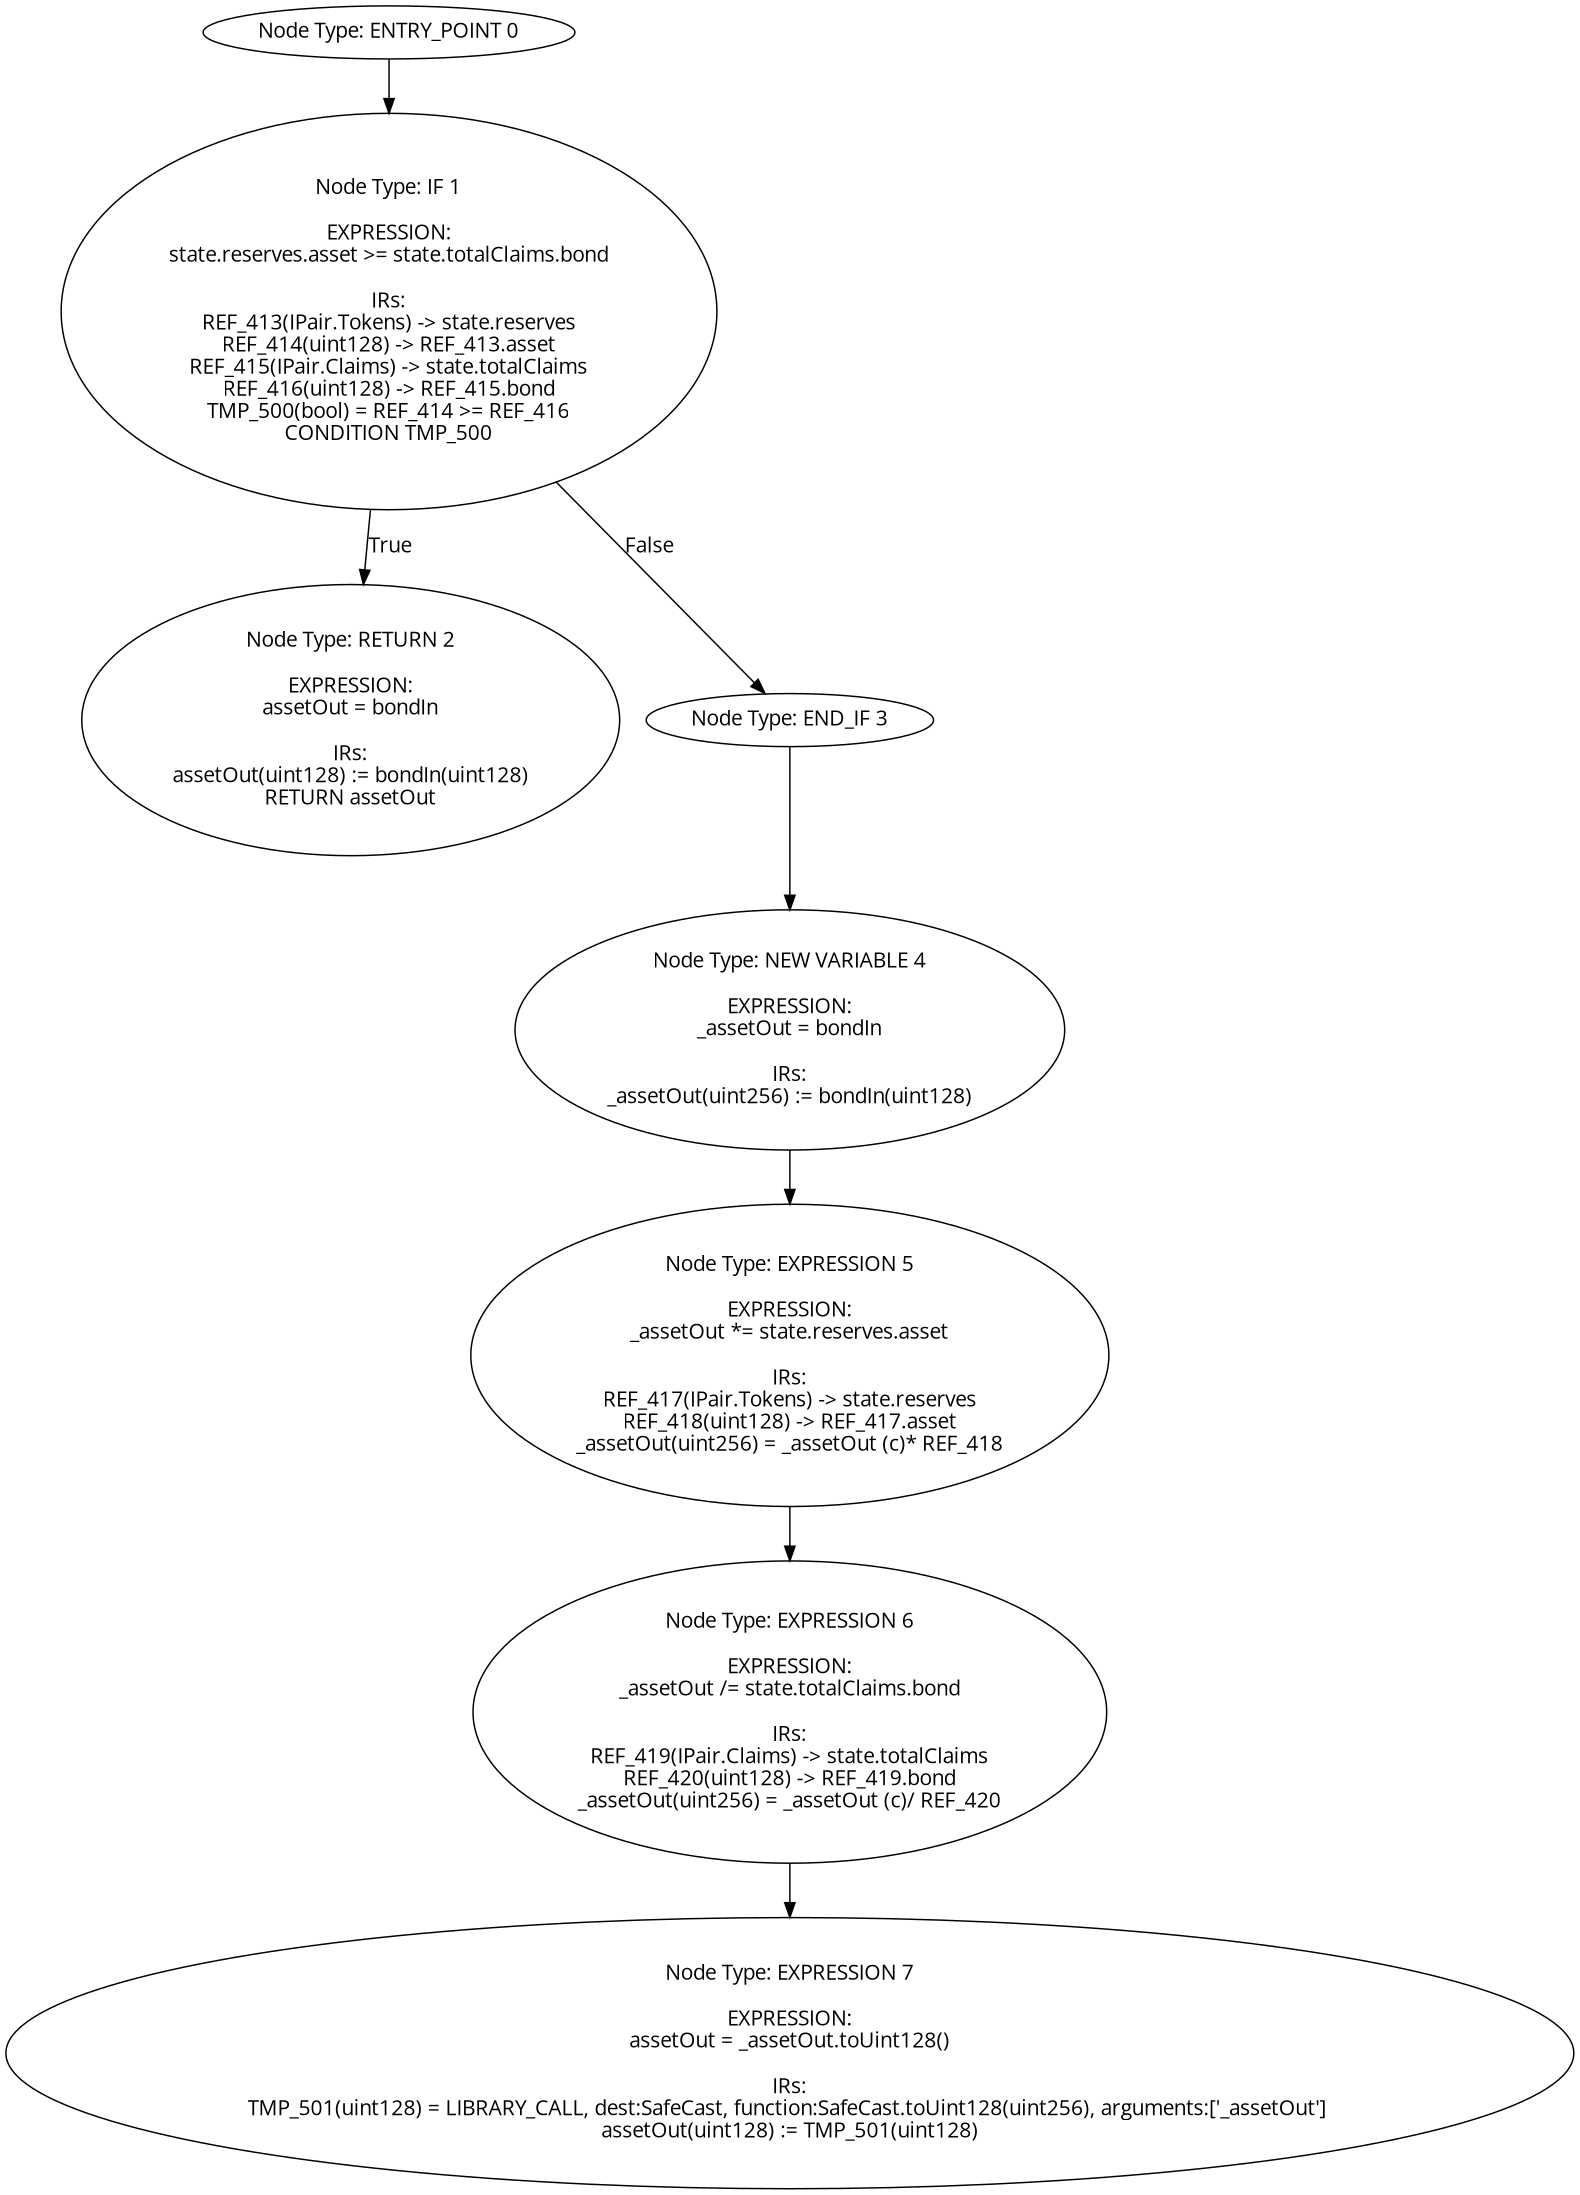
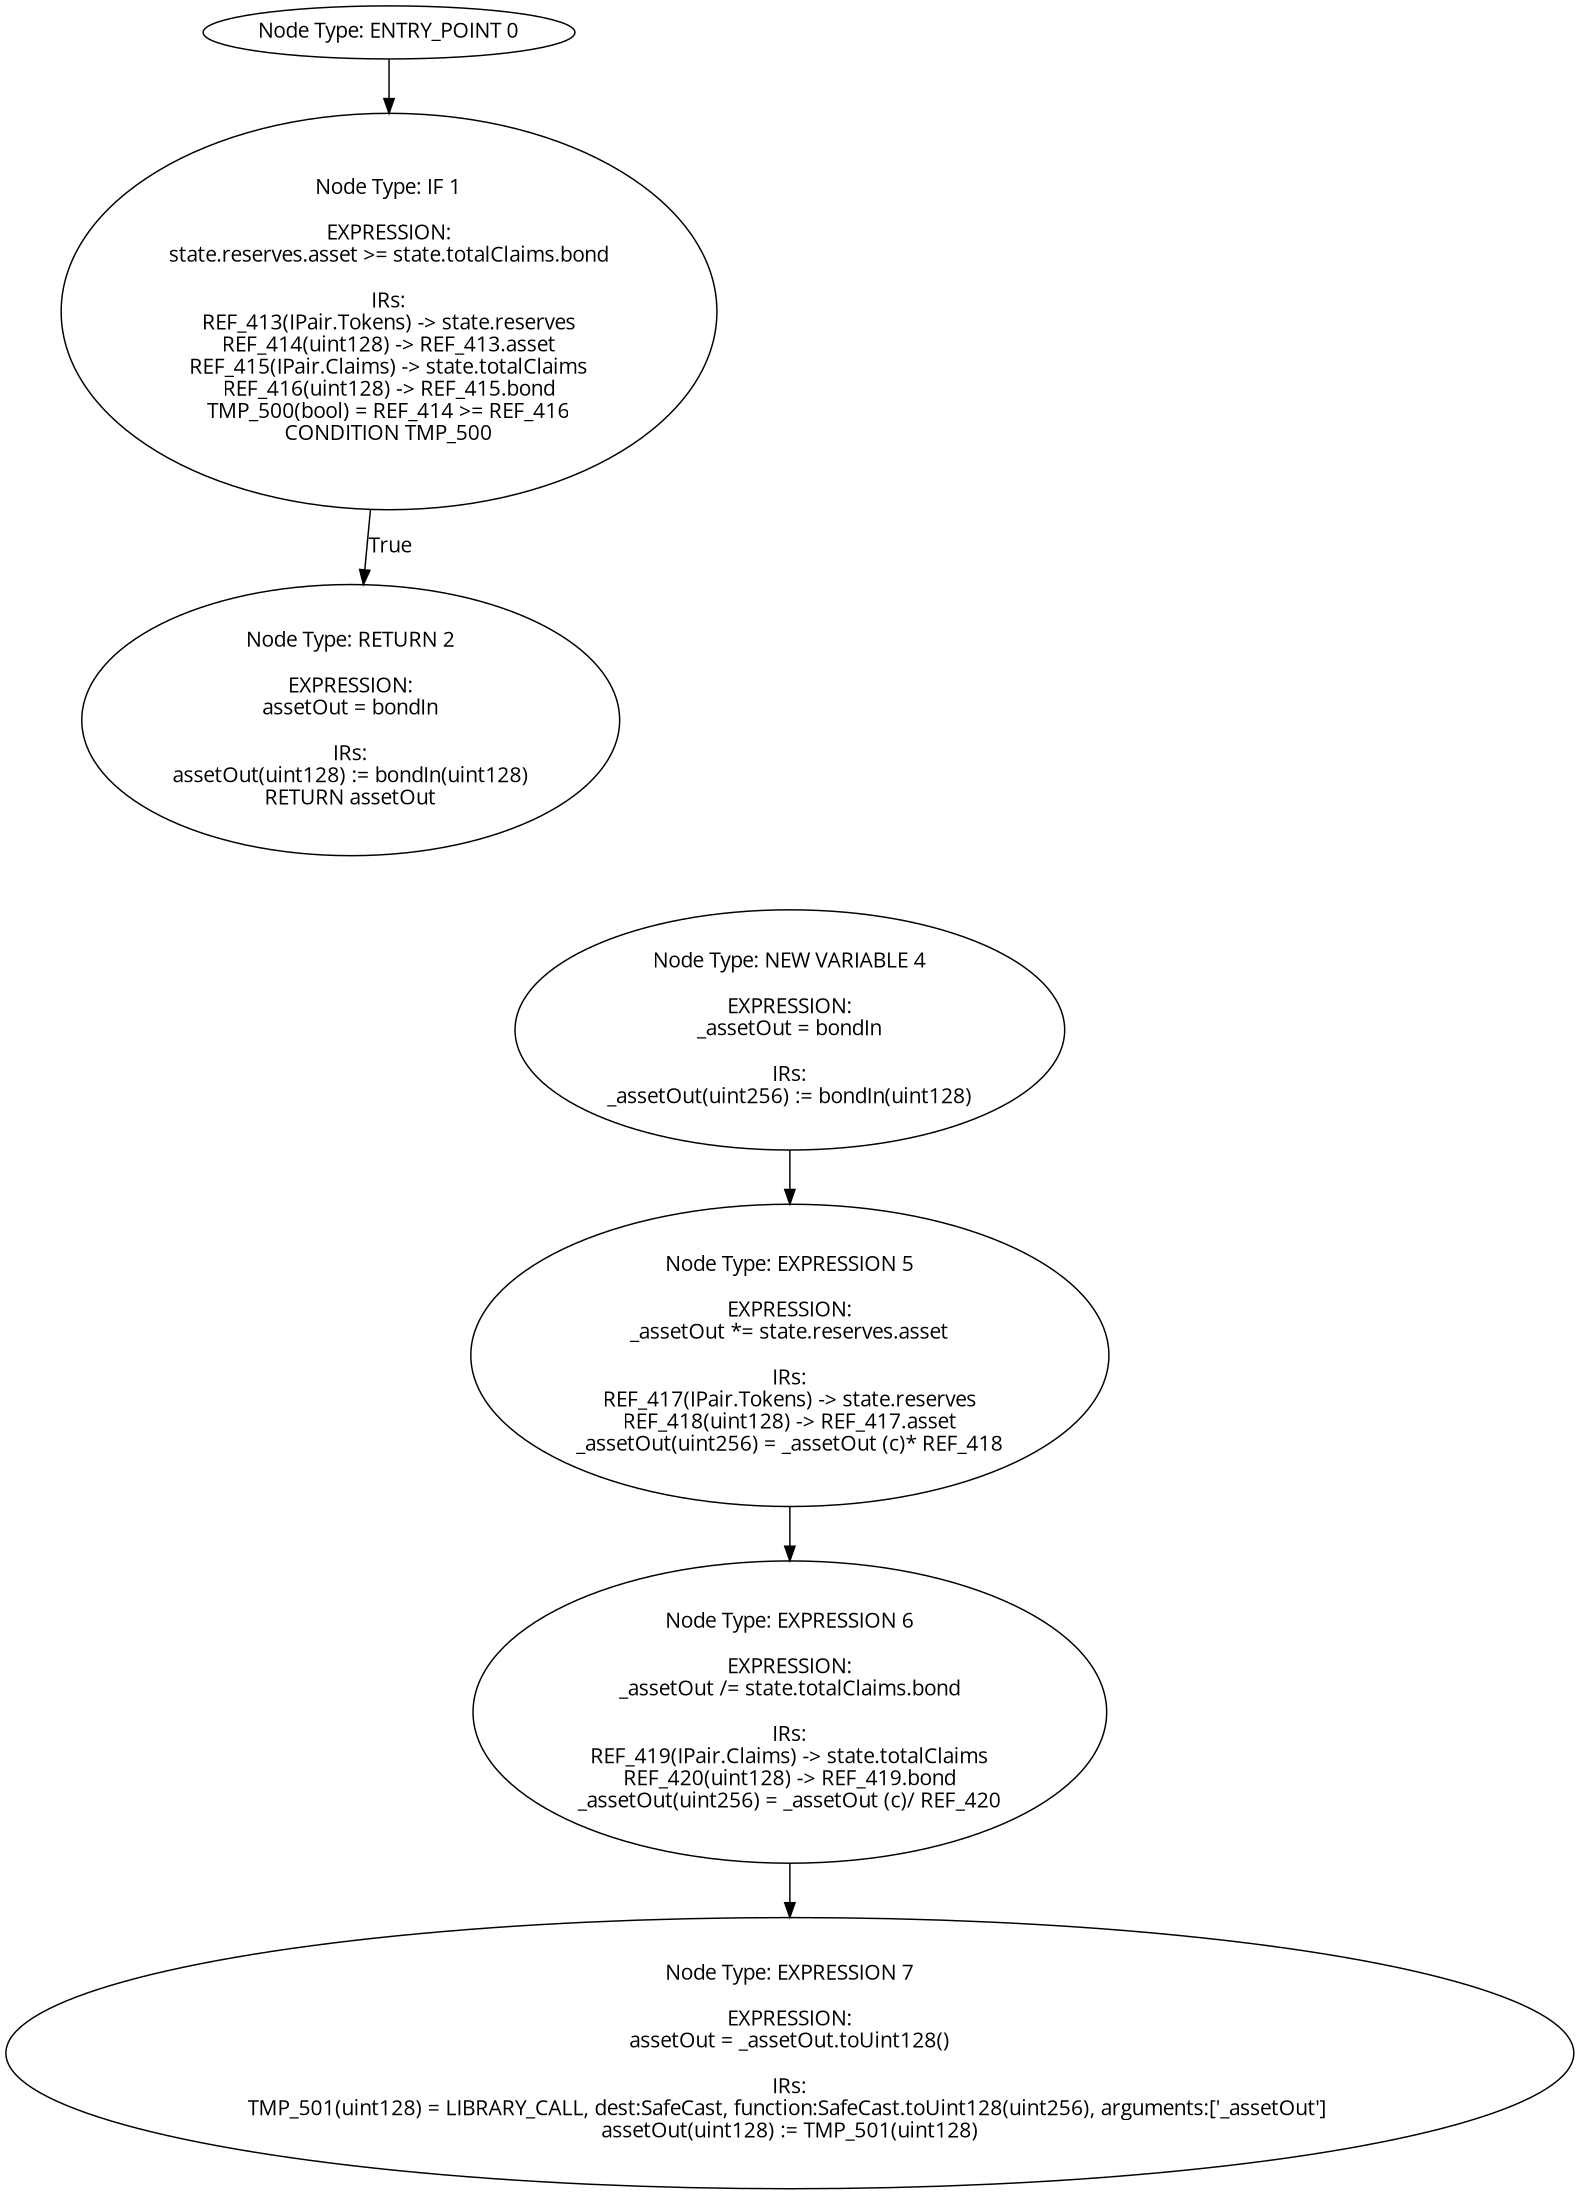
(790, 720) -> none
